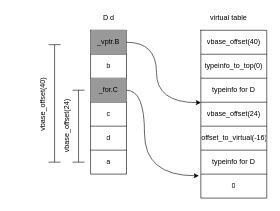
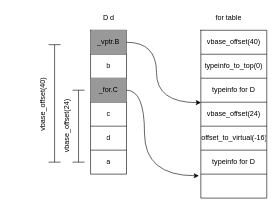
(229, 18) -> (229, 18)
(234, 186) -> none
